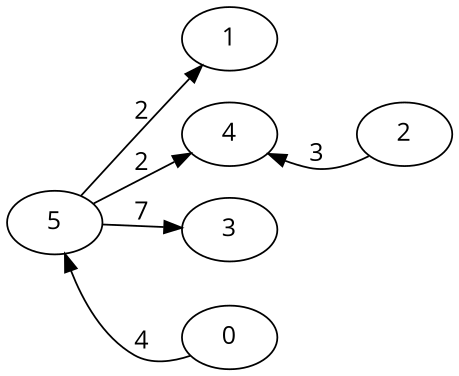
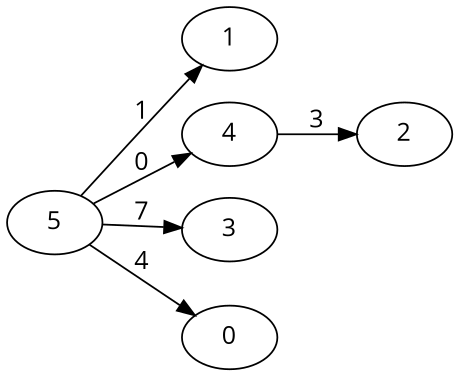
(142, 112) -> (142, 112)
(142, 163) -> (142, 163)
(327, 169) -> (308, 134)
(115, 340) -> (135, 275)
